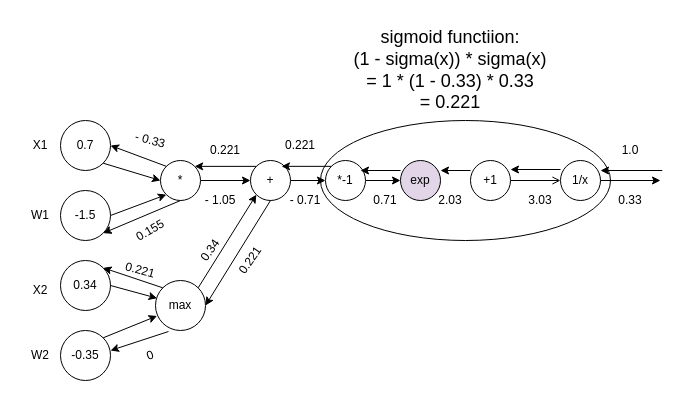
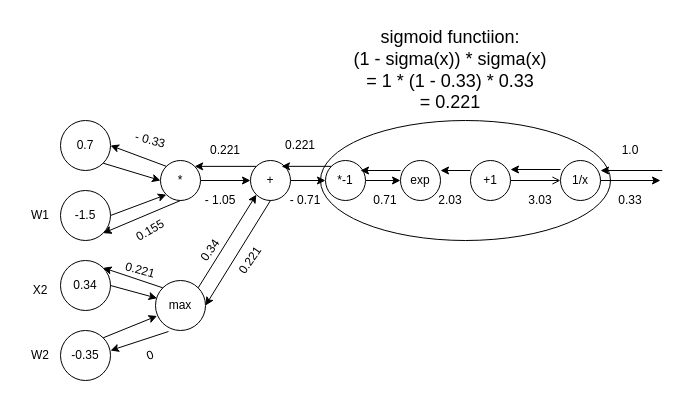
(41, 146) -> none
(421, 181) -> (421, 181)
